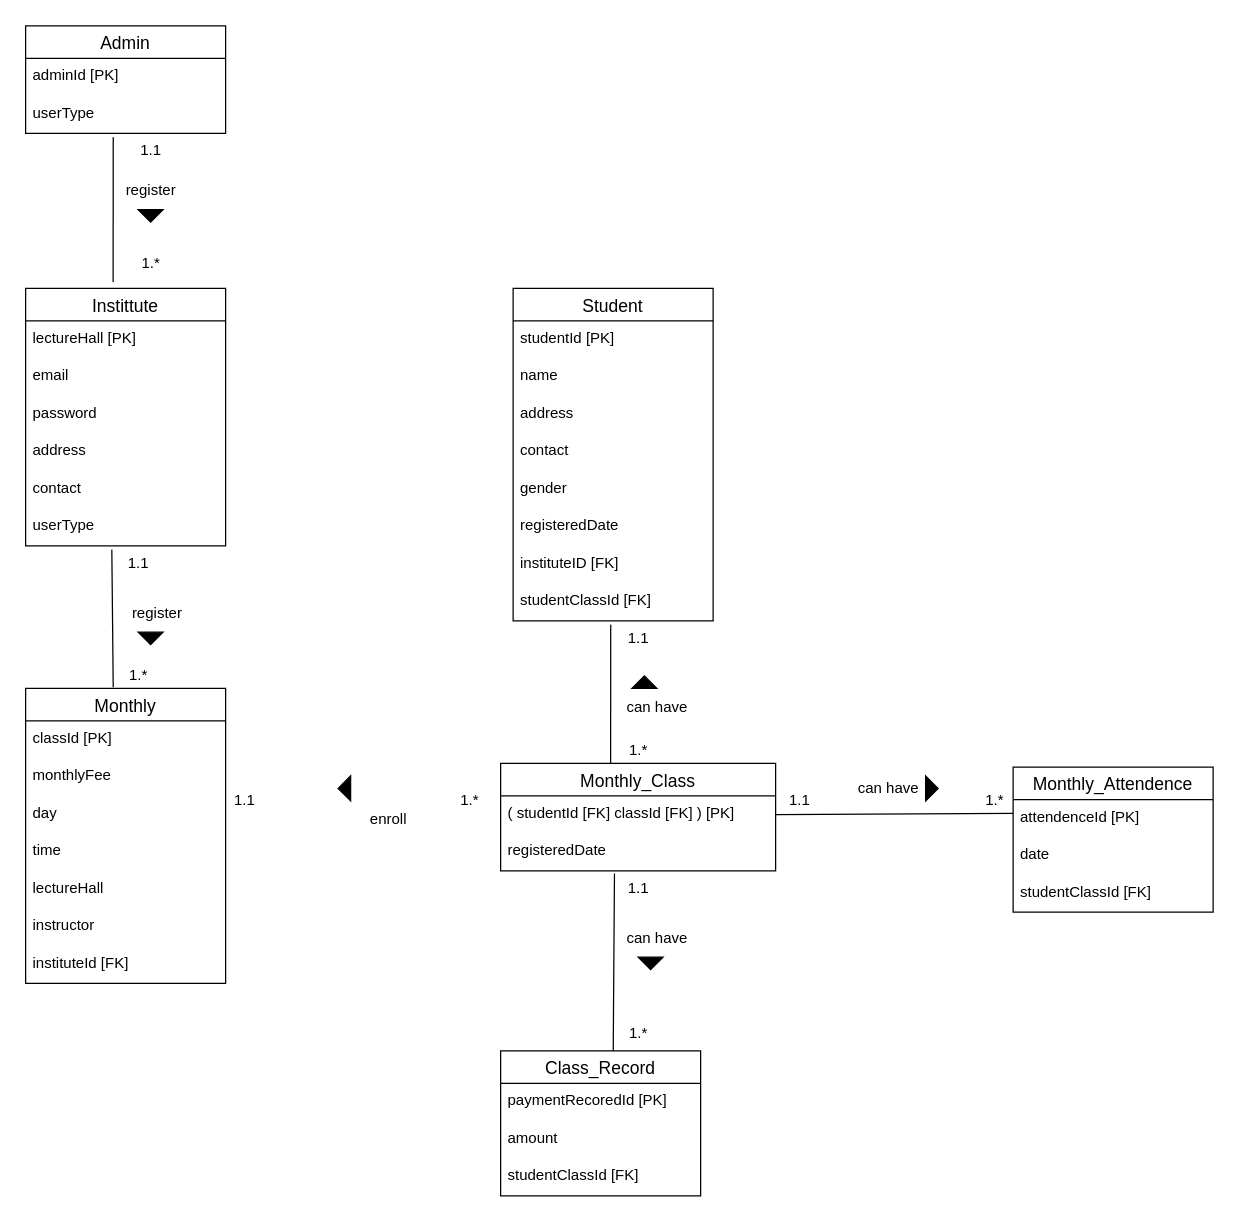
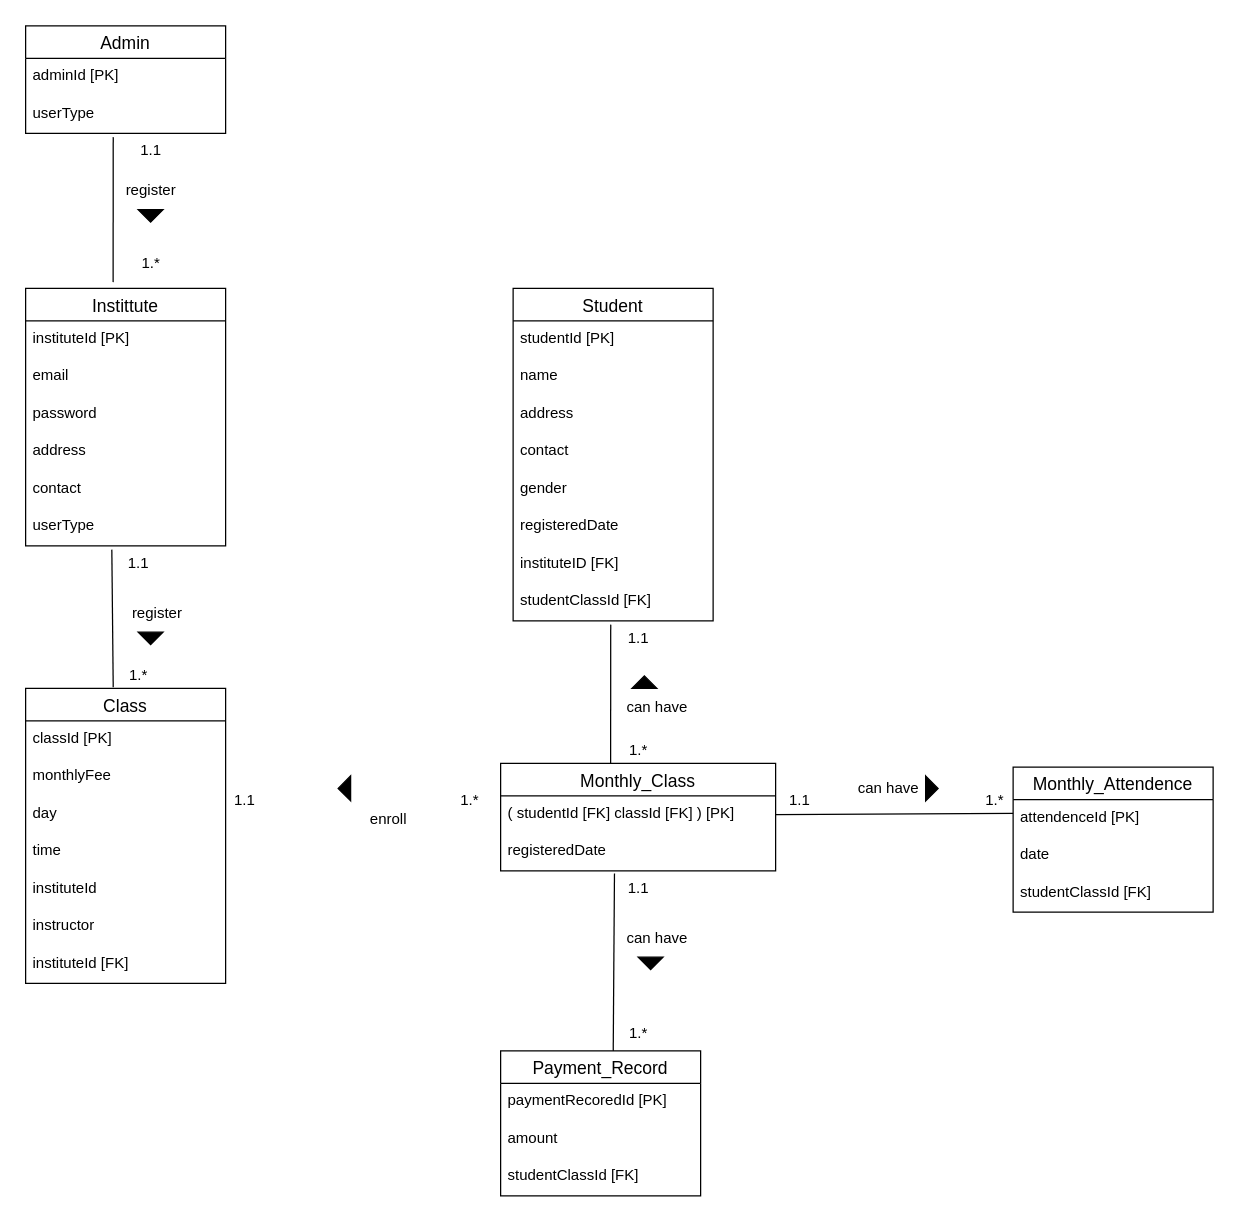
(92, 338) -> (94, 338)
(125, 705) -> (125, 705)
(73, 888) -> (75, 888)
(600, 1068) -> (600, 1068)
